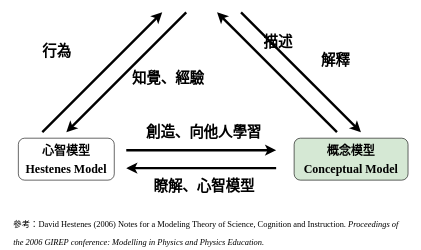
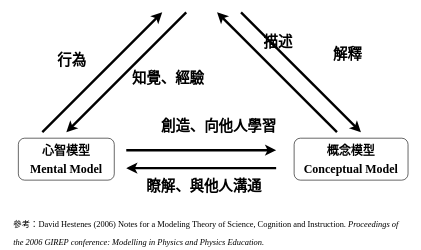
(57, 51) -> (72, 60)
(336, 60) -> (348, 54)
(204, 132) -> (219, 126)
(66, 159) -> (66, 159)
(351, 159) -> (351, 159)
(204, 186) -> (204, 186)
